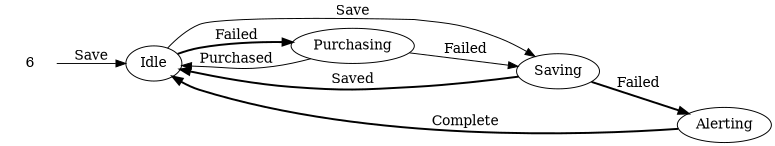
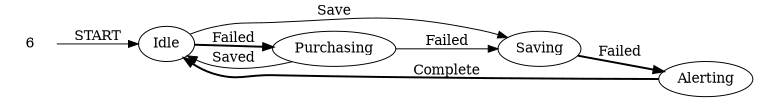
(91, 56) -> (98, 37)
(236, 59) -> (234, 58)
(354, 90) -> none
